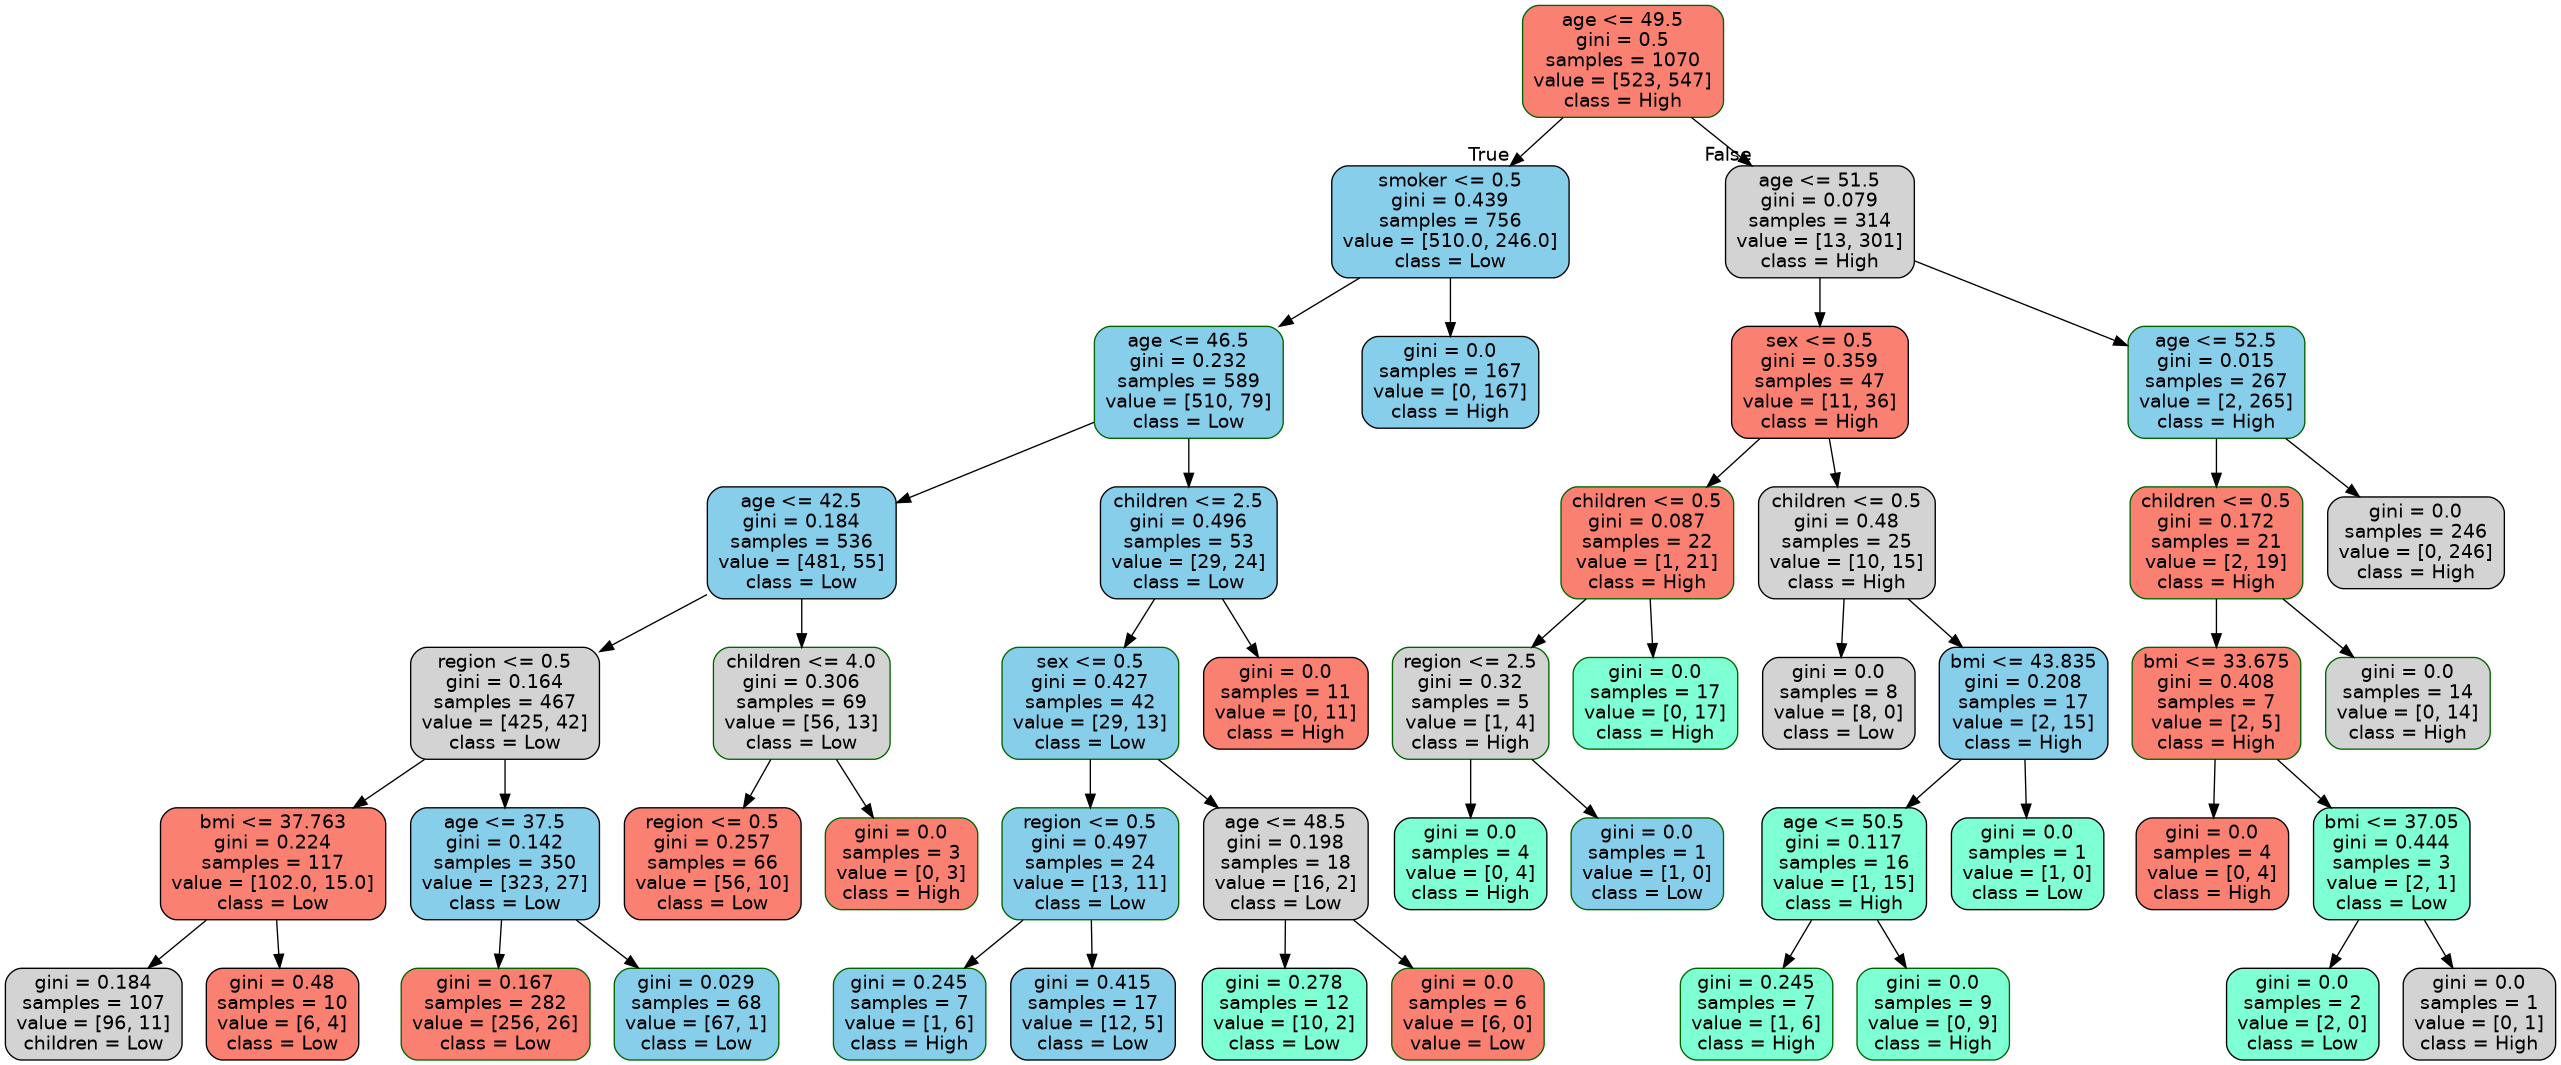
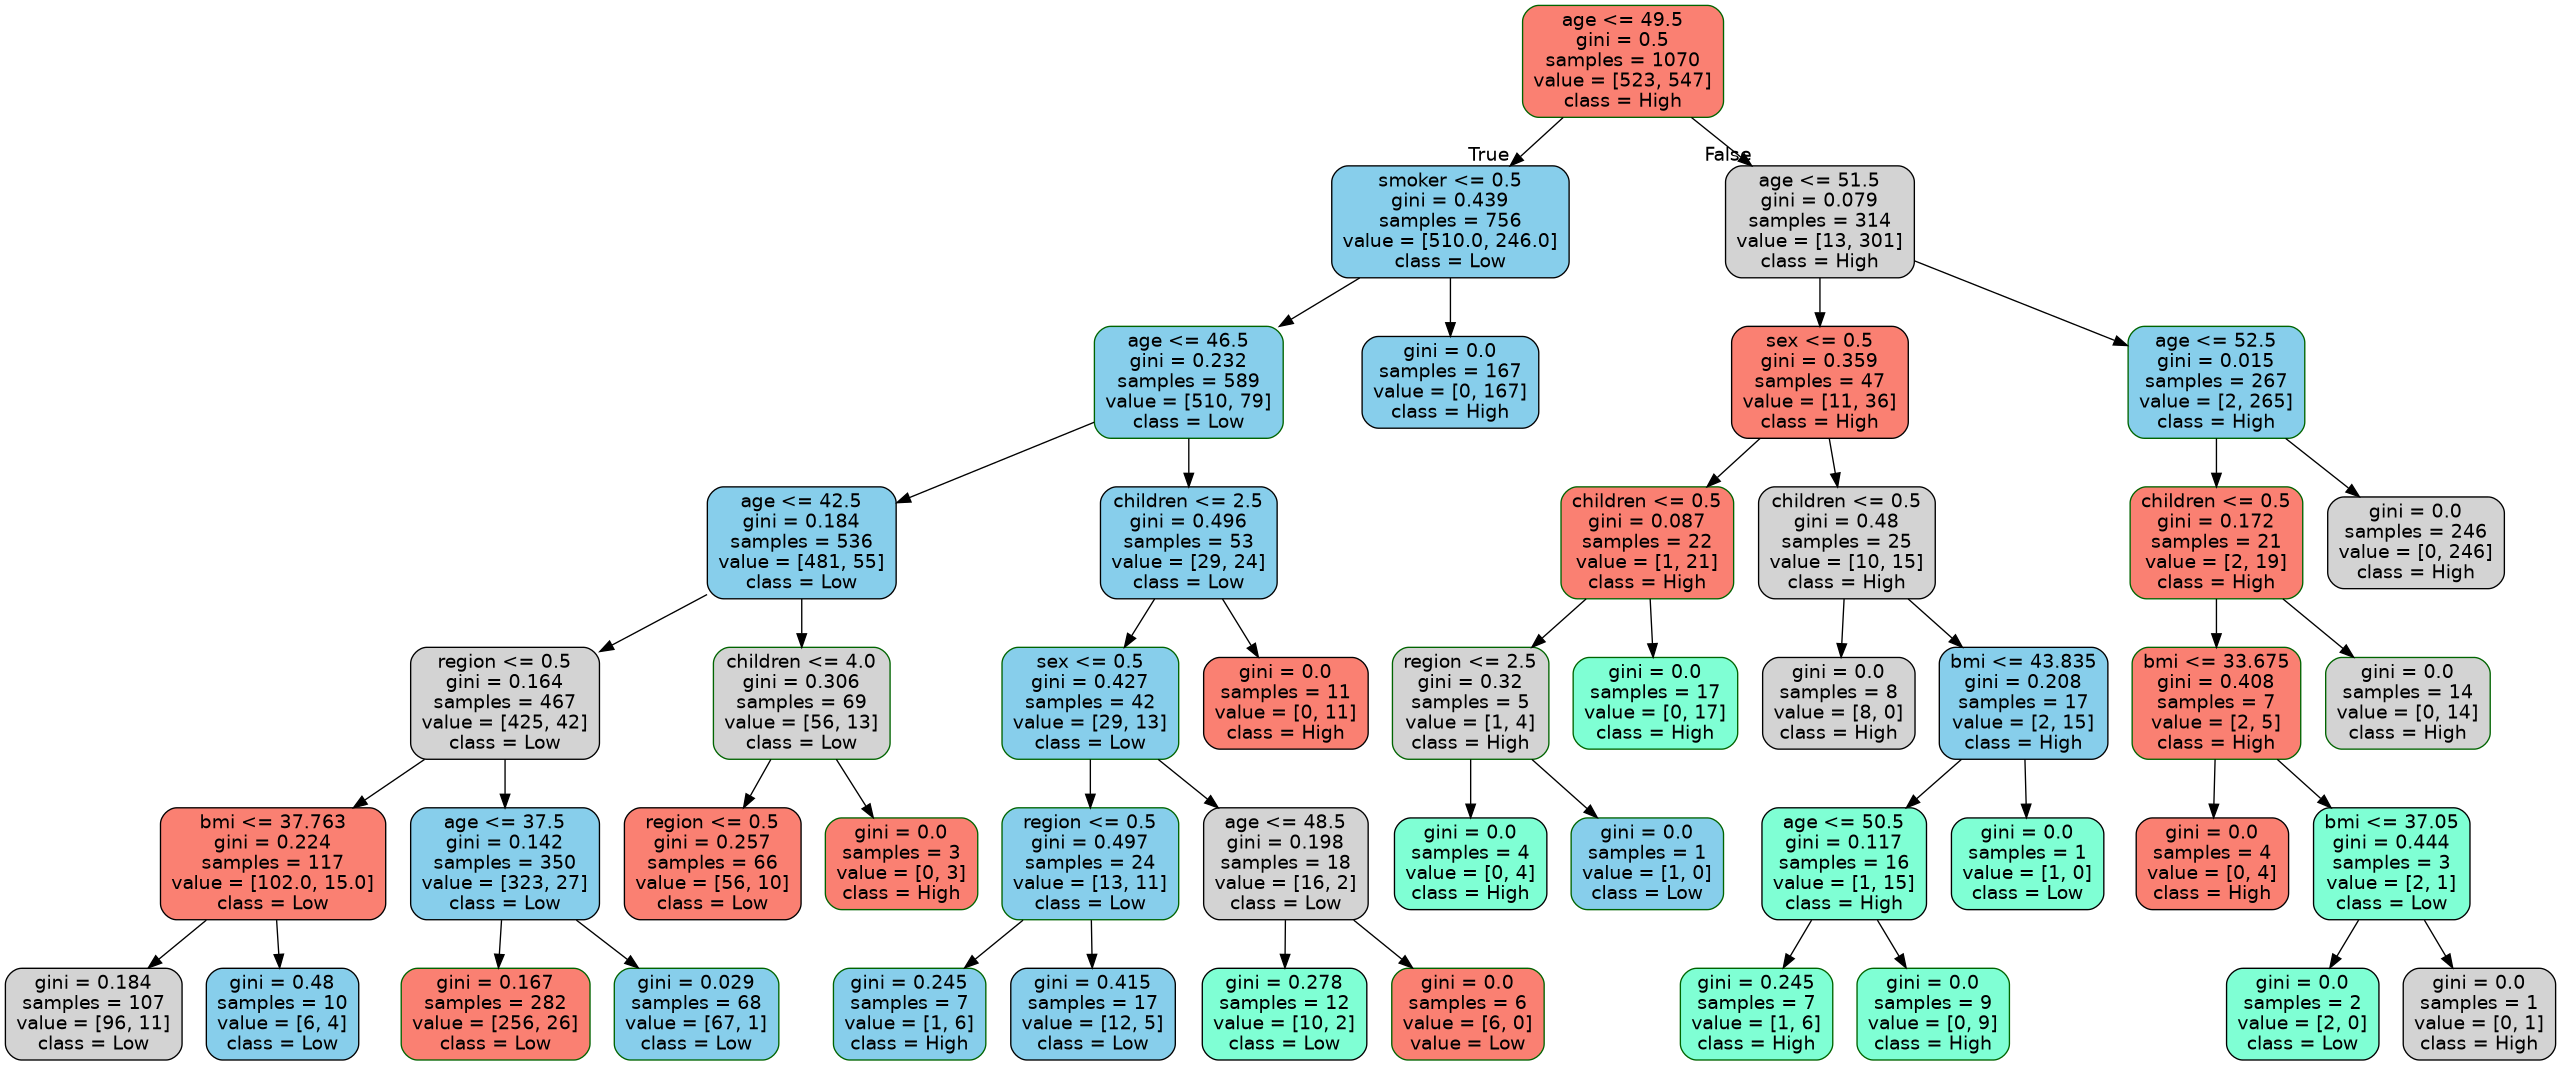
(1839, 703) -> (1839, 703)
(94, 1014) -> (94, 1014)
(283, 1014) -> (283, 1014)
